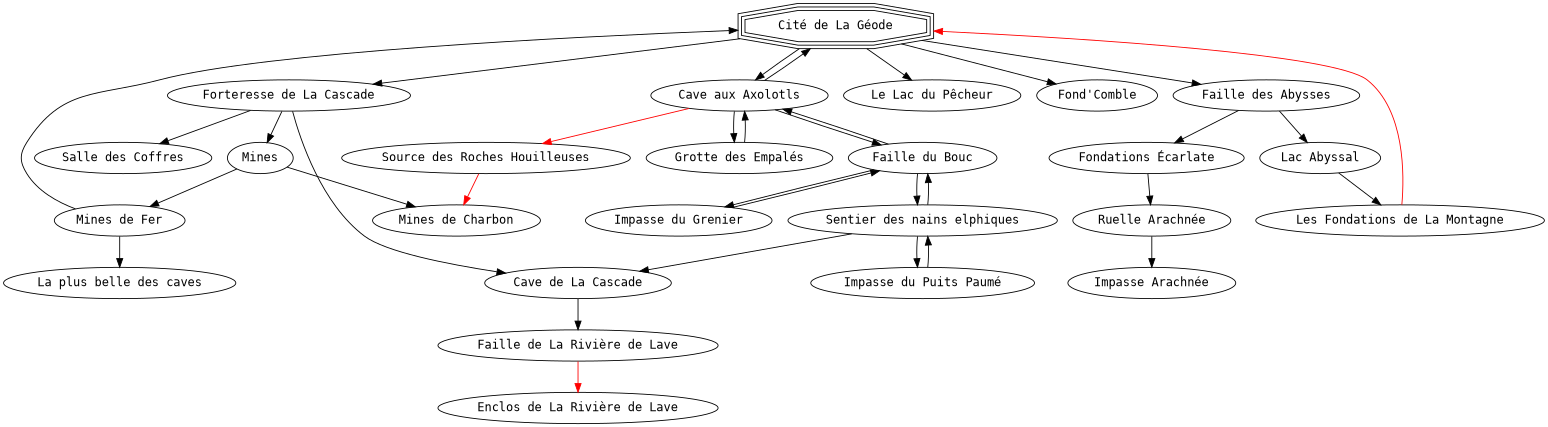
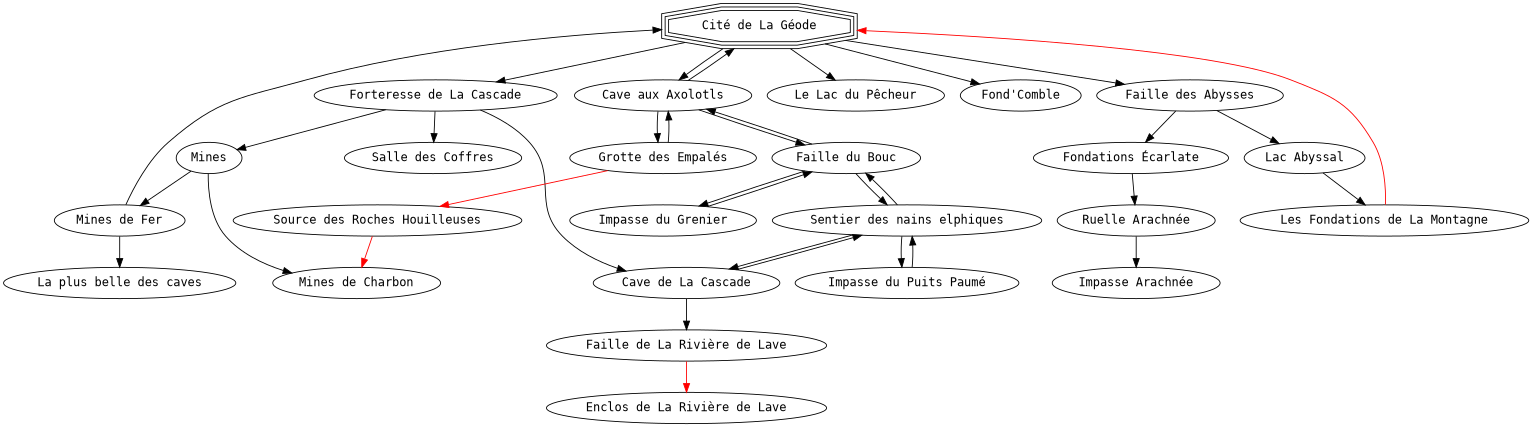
(620, 125) -> (528, 188)
none -> (795, 254)
